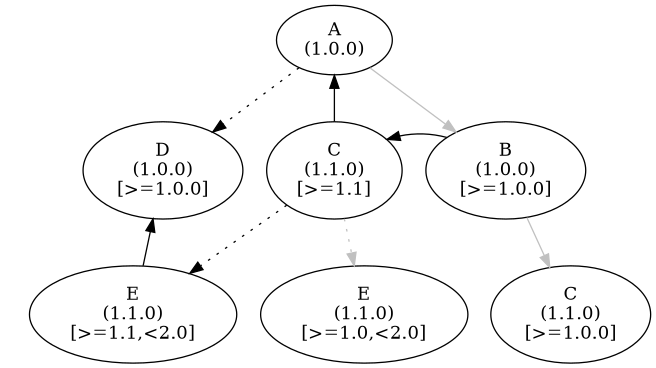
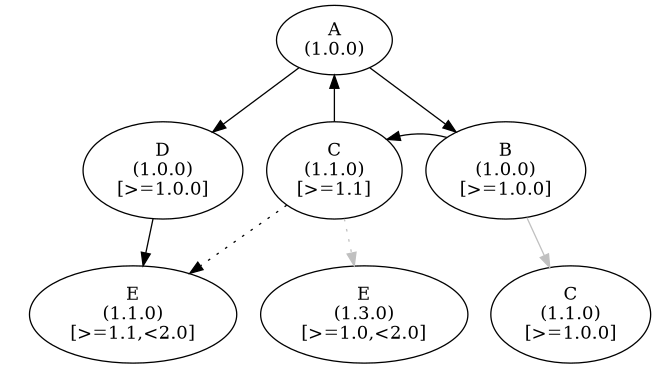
(261, 96) -> (261, 96)
(408, 96) -> (408, 96)
(147, 249) -> (149, 236)
(364, 314) -> (364, 314)
